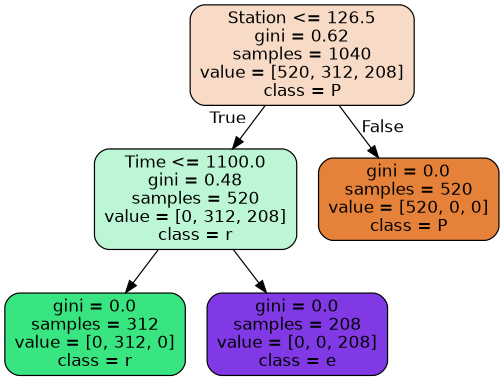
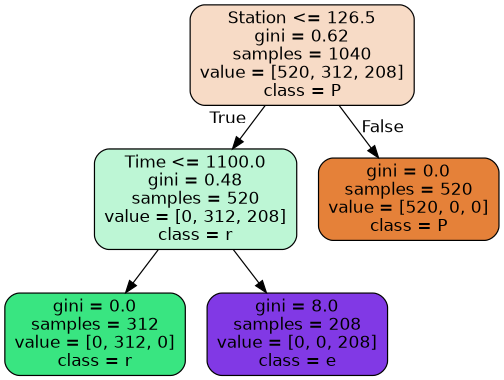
(297, 334) -> (297, 334)
